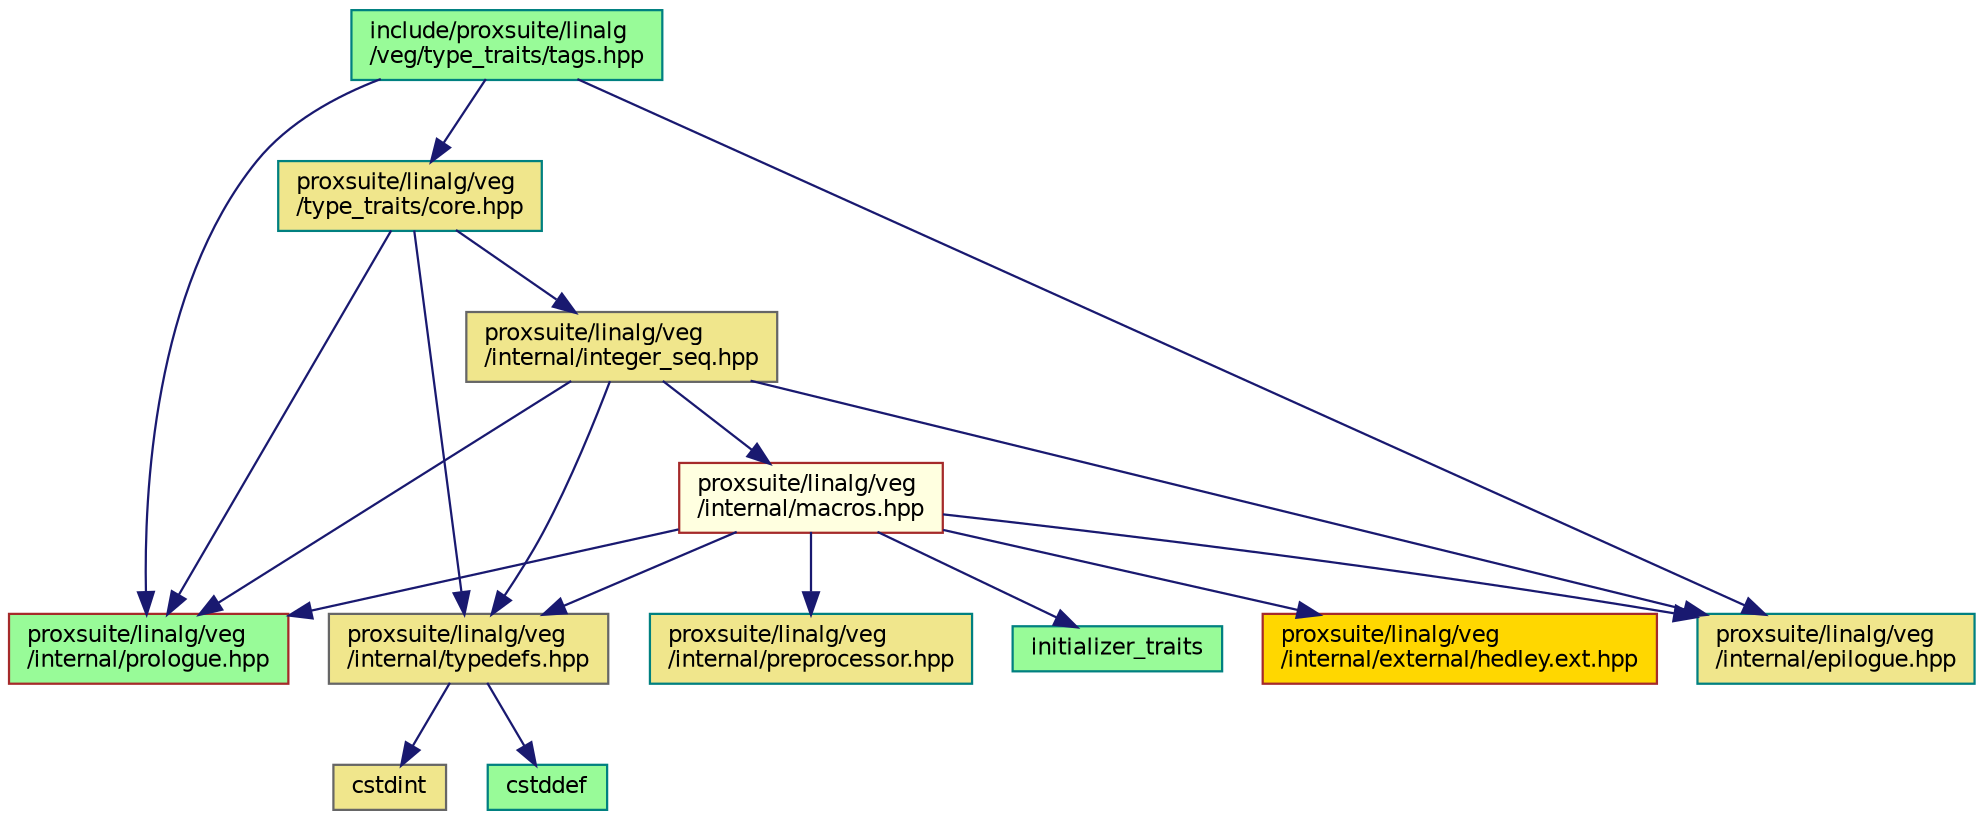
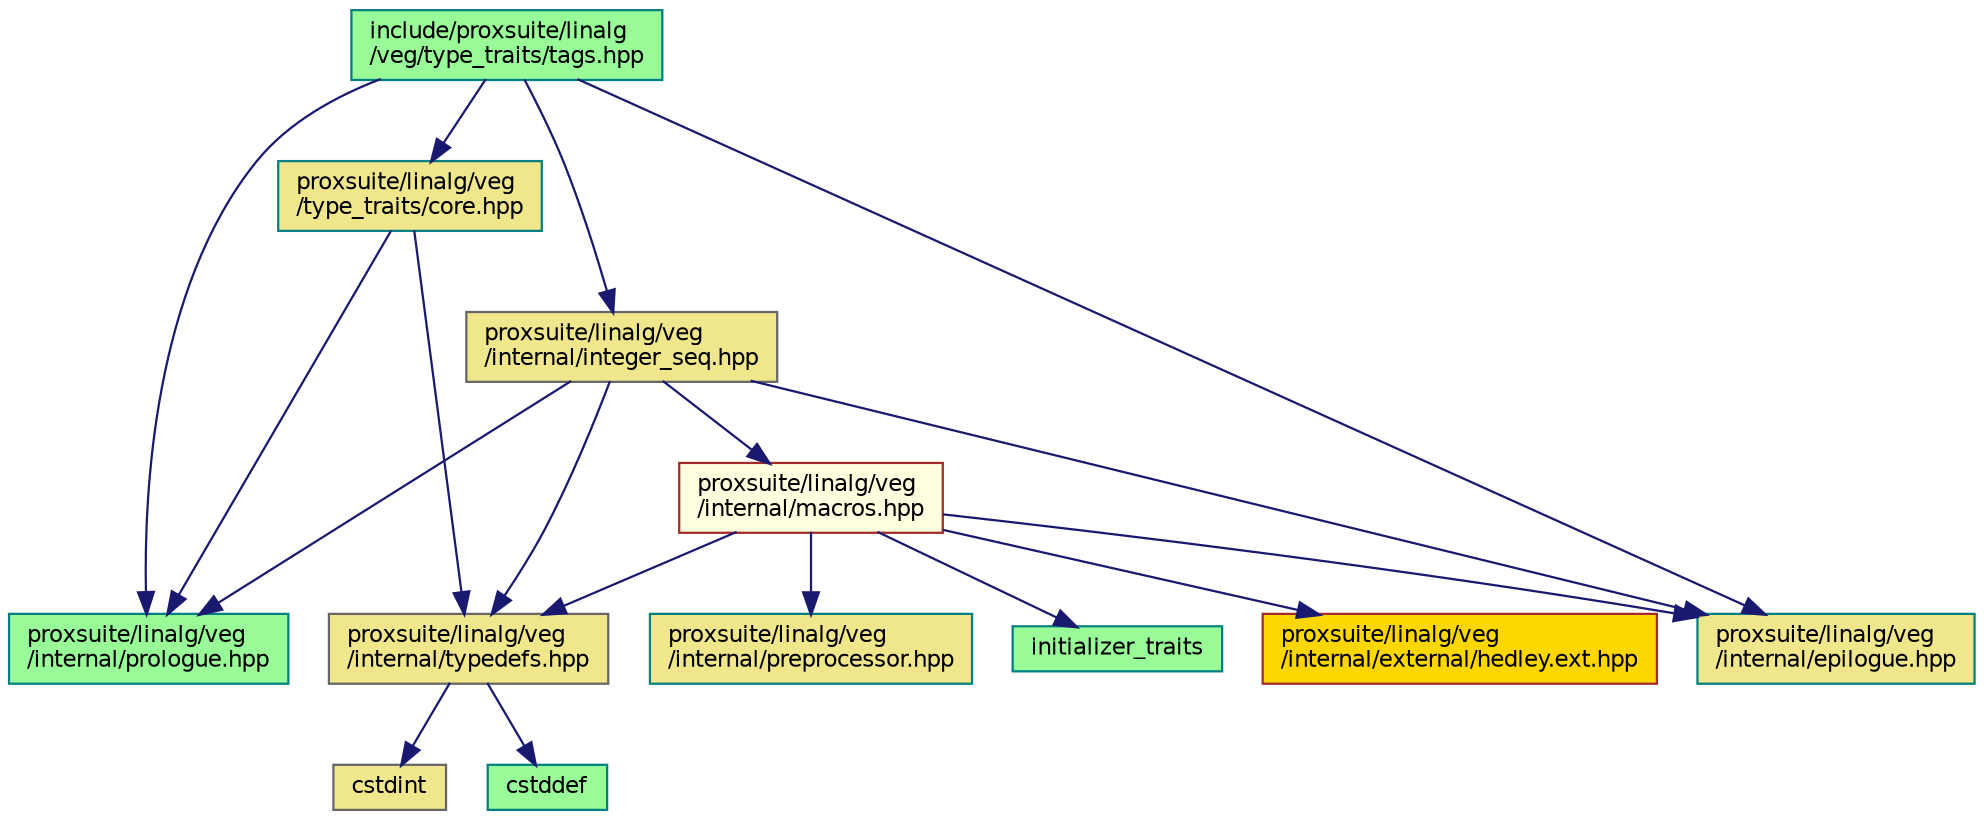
(506, 265) -> (572, 183)
(495, 570) -> none
(149, 649) -> (149, 649)
